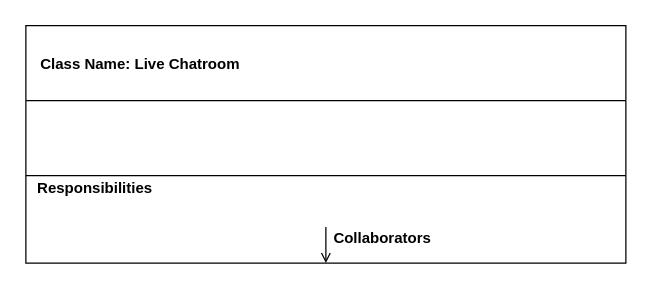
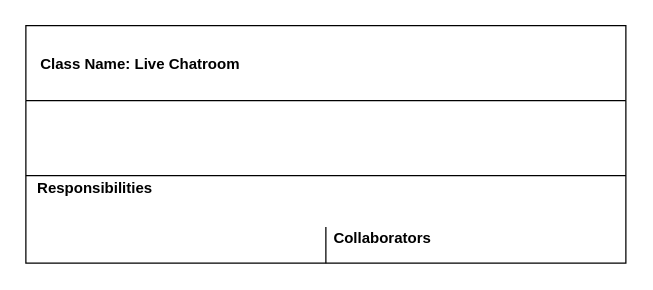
(326, 256) -> (326, 257)
